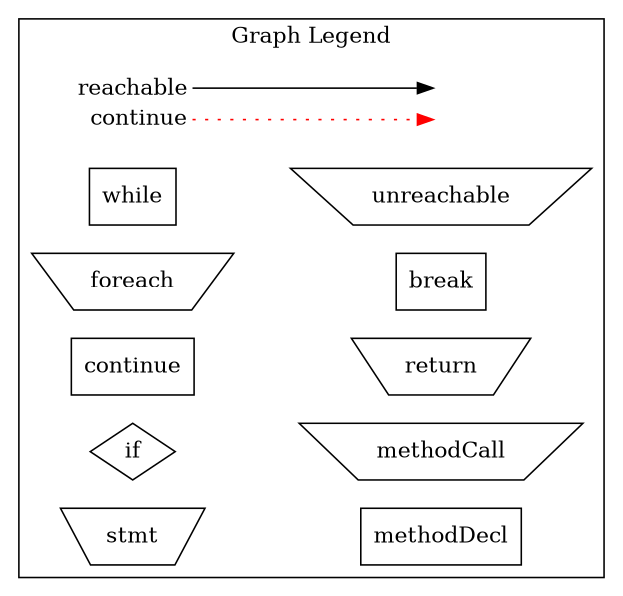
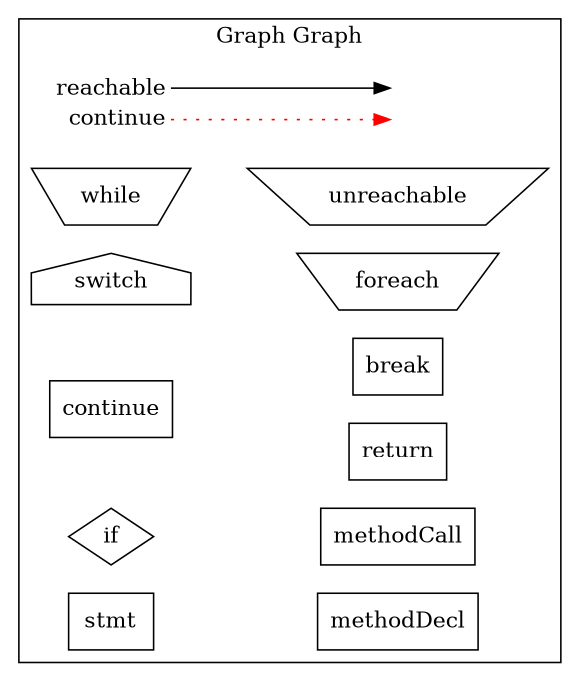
(311, 37) -> (290, 37)
(133, 197) -> (111, 197)
none -> (111, 282)
(441, 367) -> (398, 452)
(441, 452) -> (398, 537)
(133, 537) -> (111, 622)
